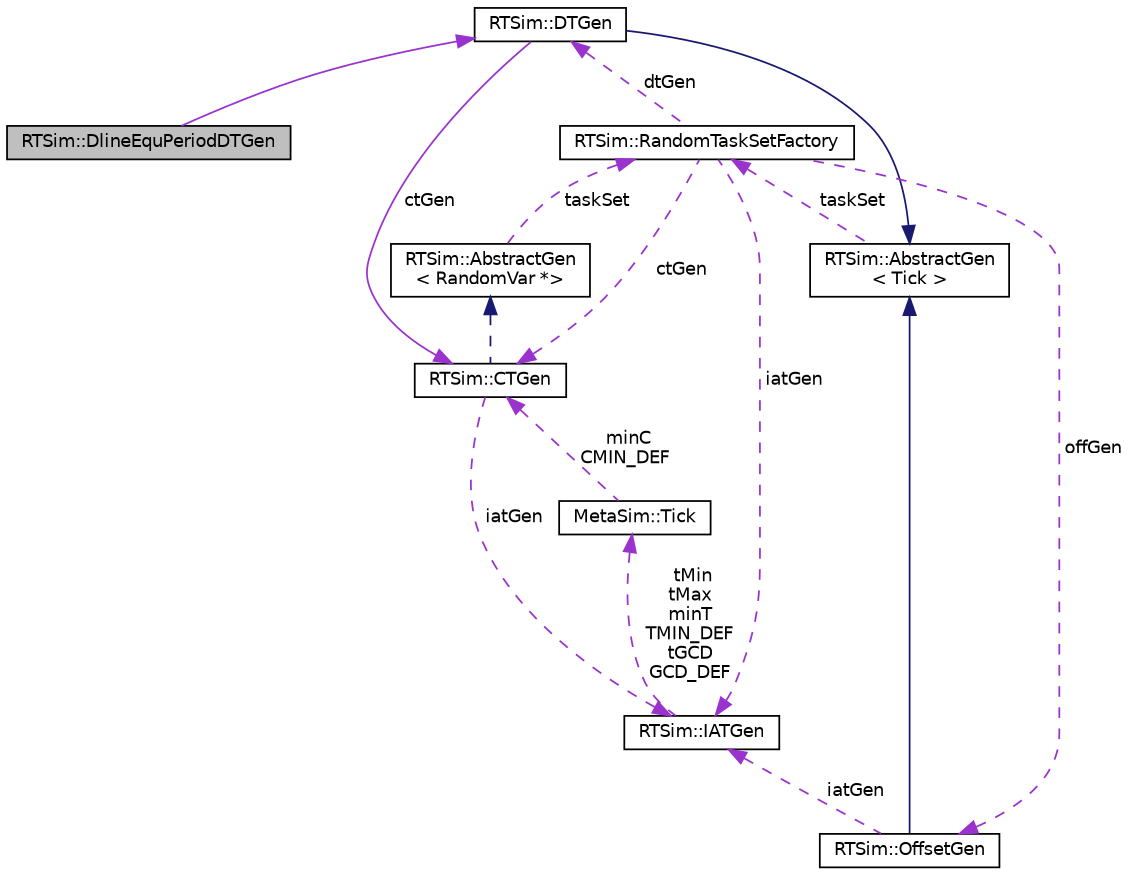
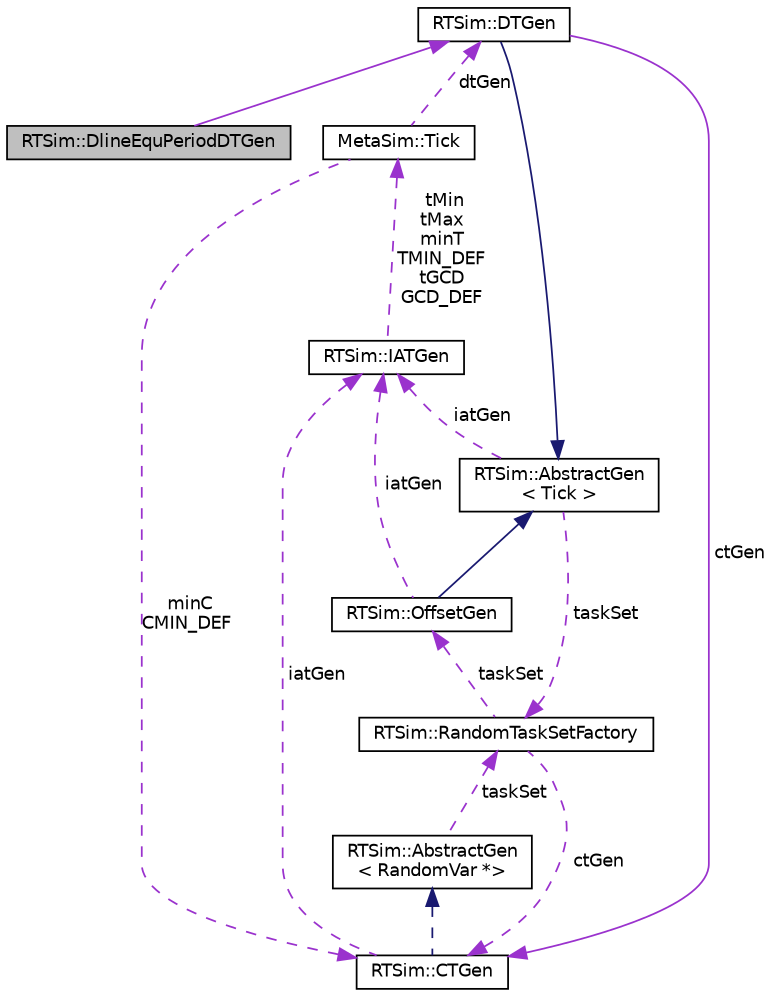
(636, 89) -> (440, 91)
(760, 428) -> (451, 429)
(1091, 449) -> (508, 675)
